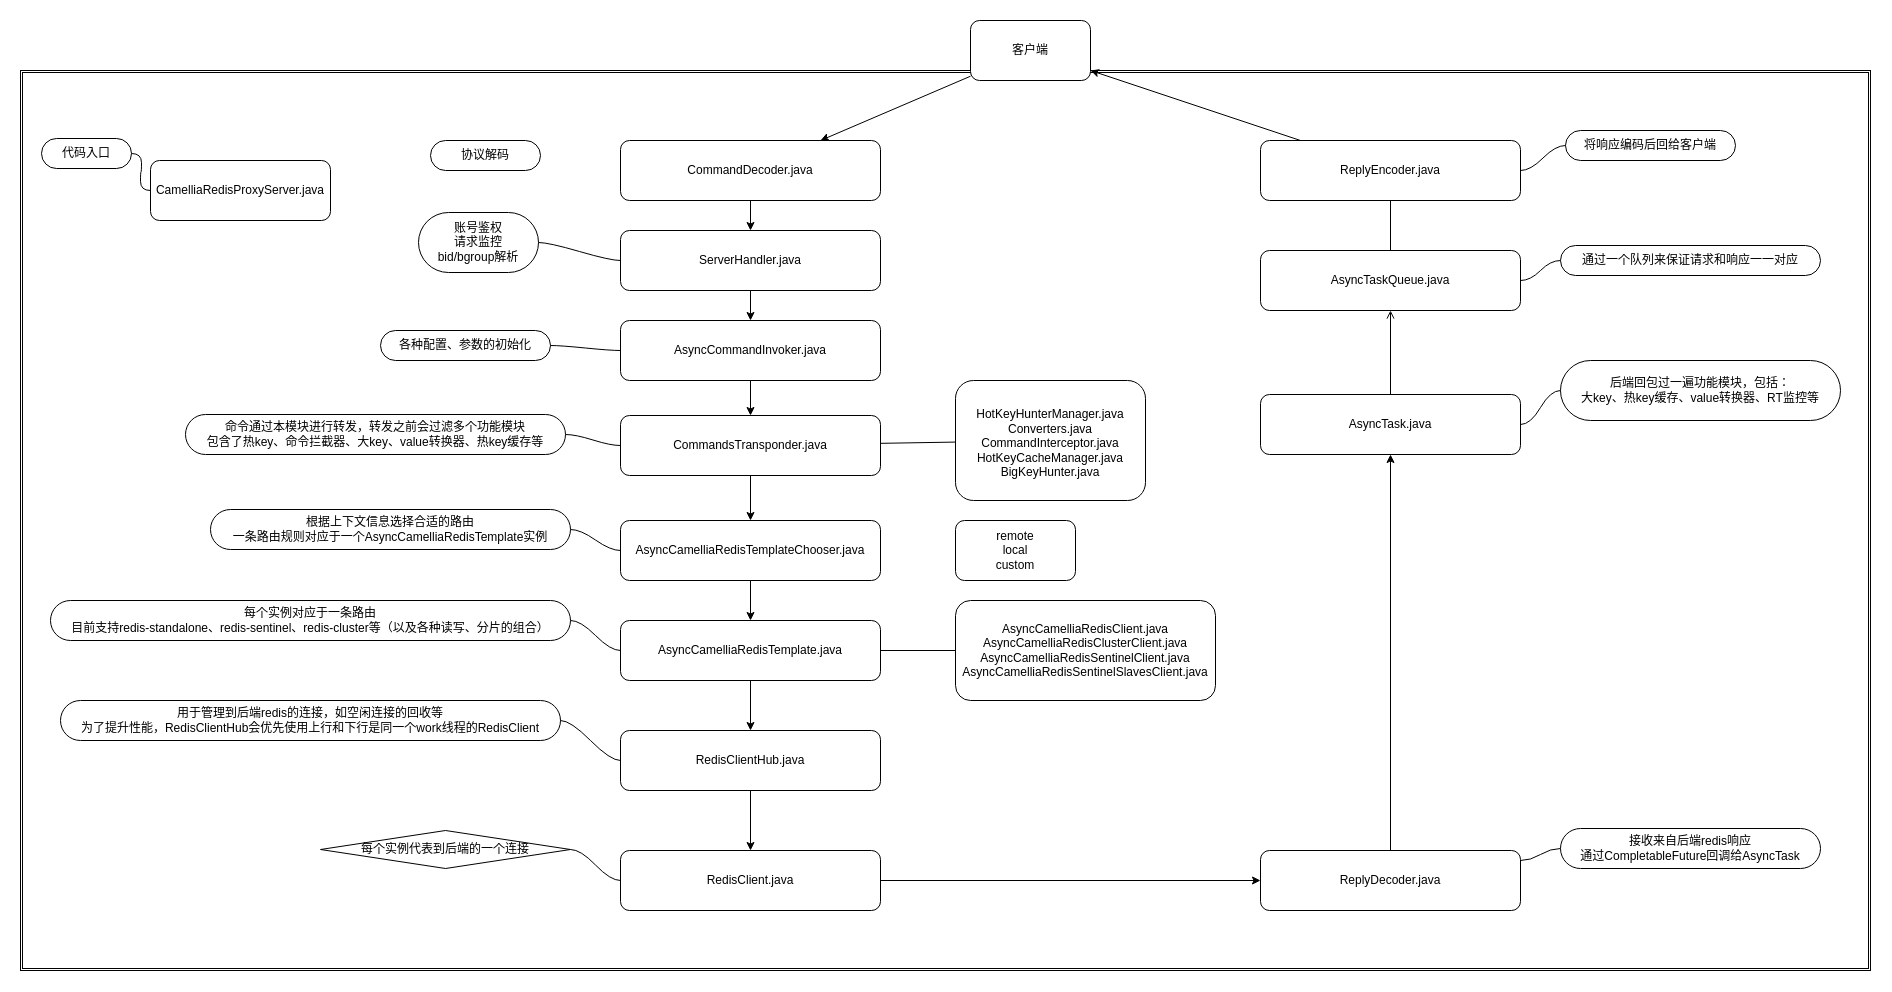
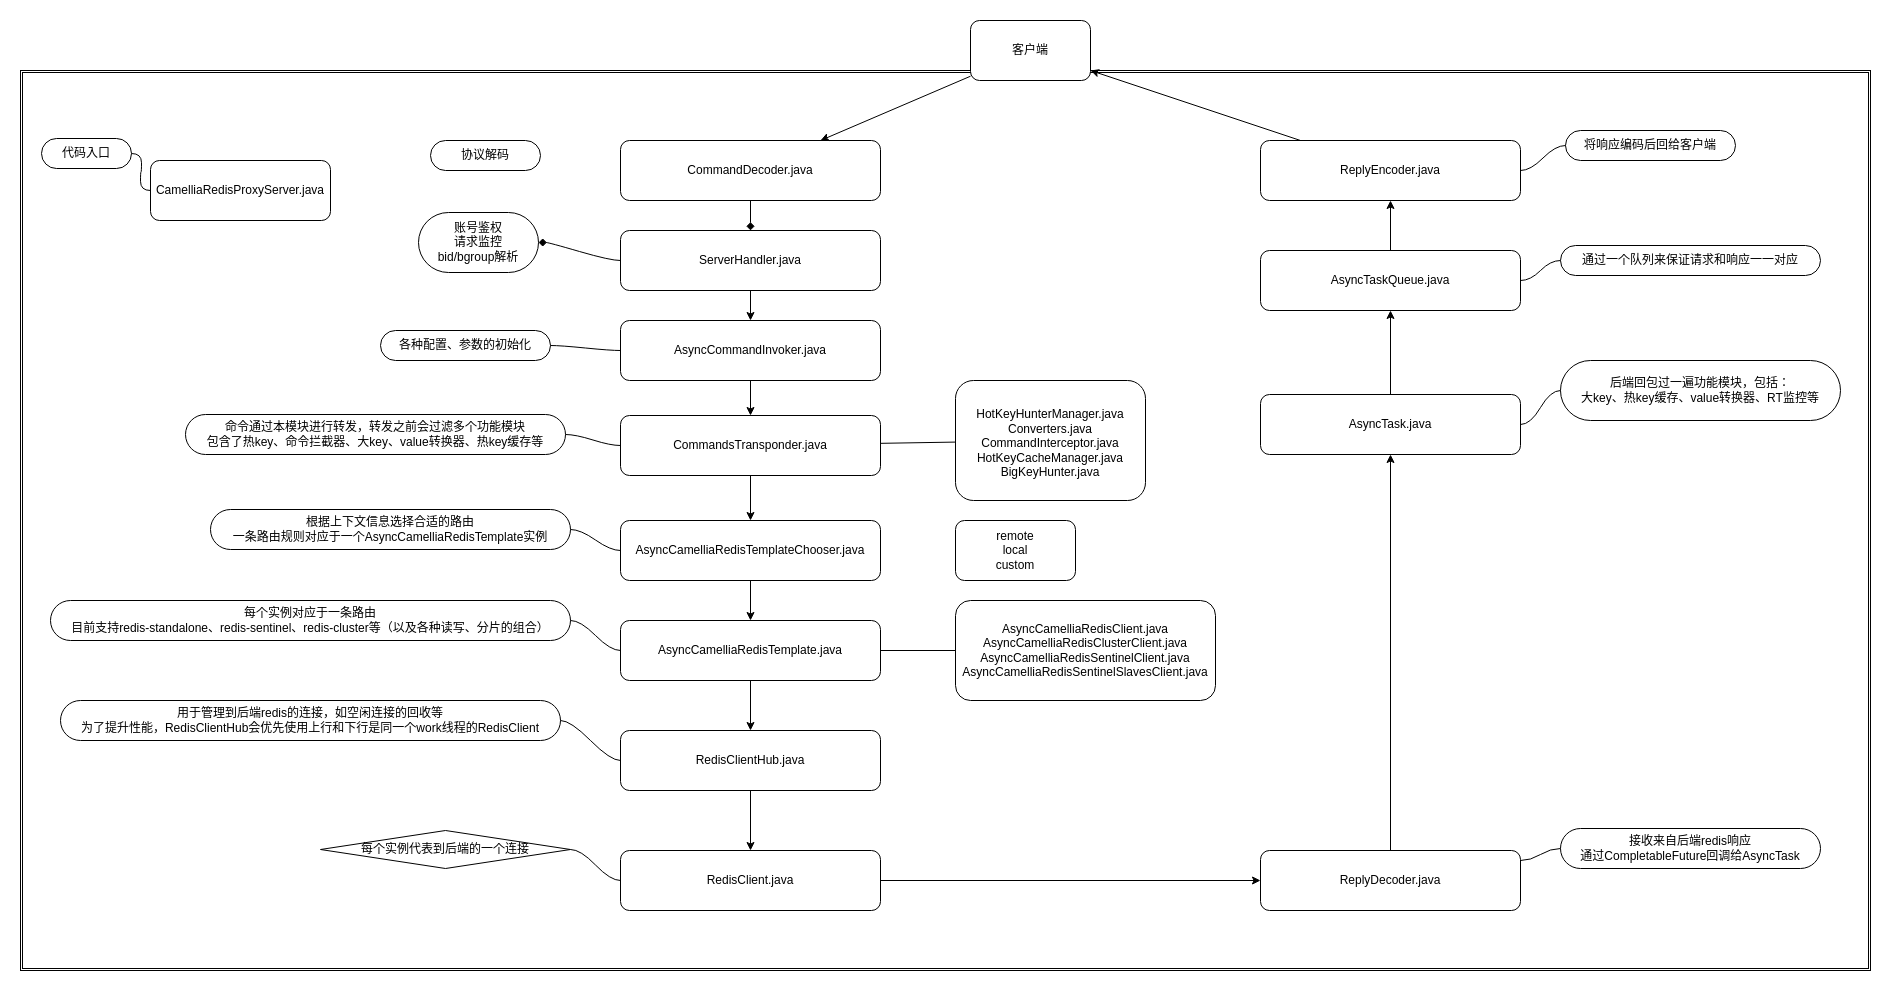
(1391, 206) -> (1391, 208)
(751, 222) -> (751, 222)
(546, 243) -> (553, 244)
(1391, 316) -> (1391, 318)
